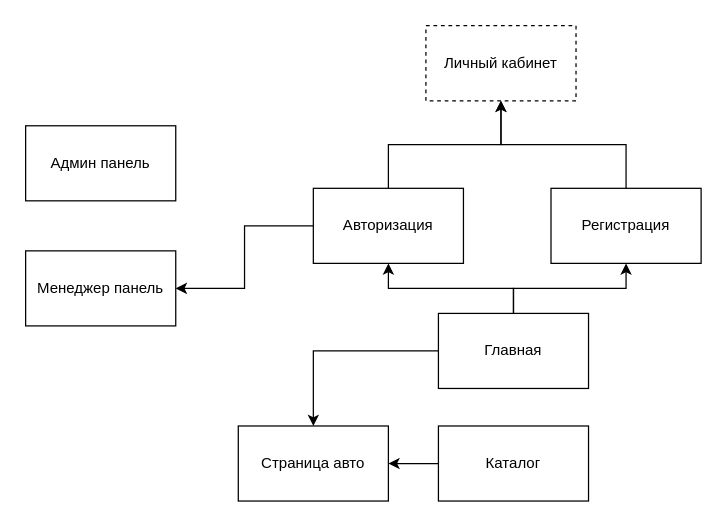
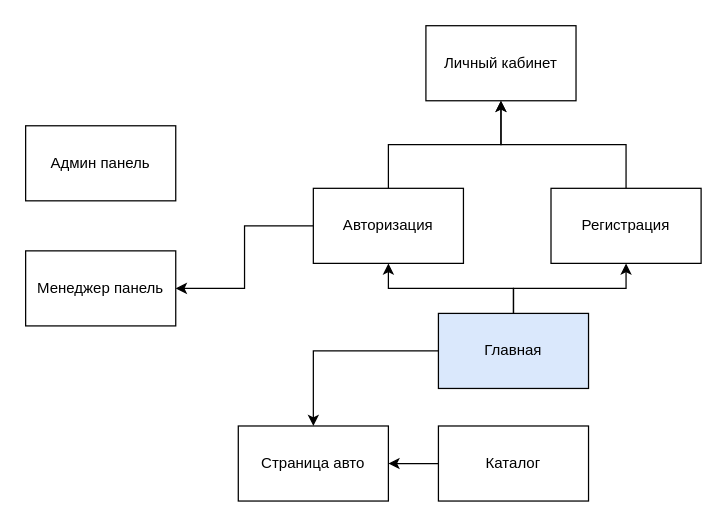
(501, 63) -> (501, 63)
(513, 351) -> (513, 351)
